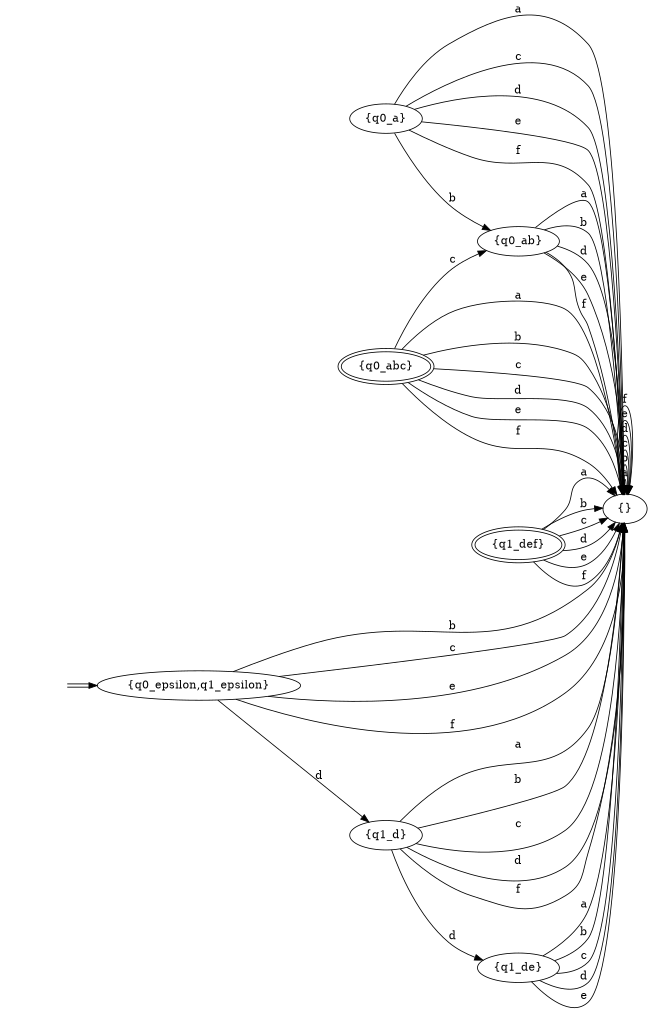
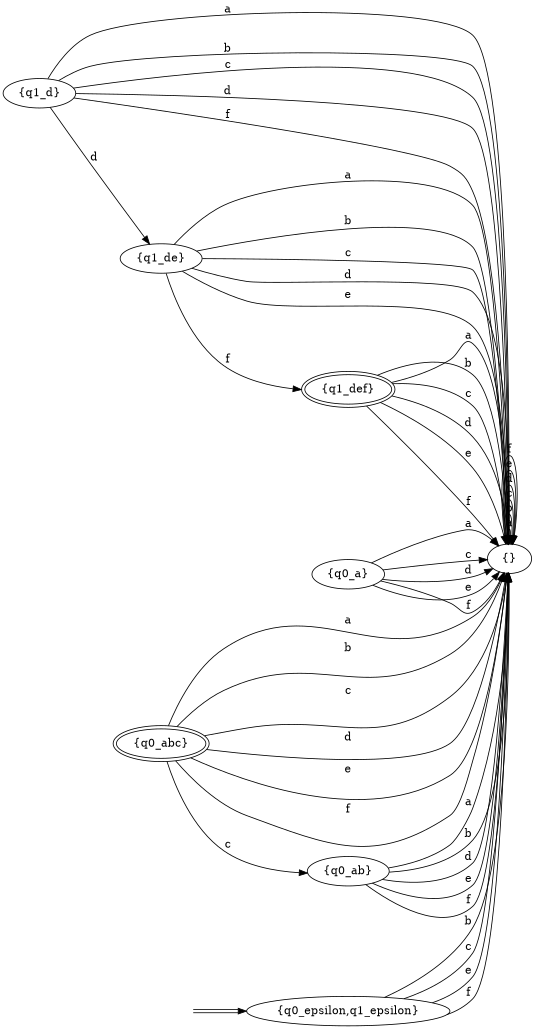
(432, 187) -> none
none -> (210, 353)
(290, 758) -> none
